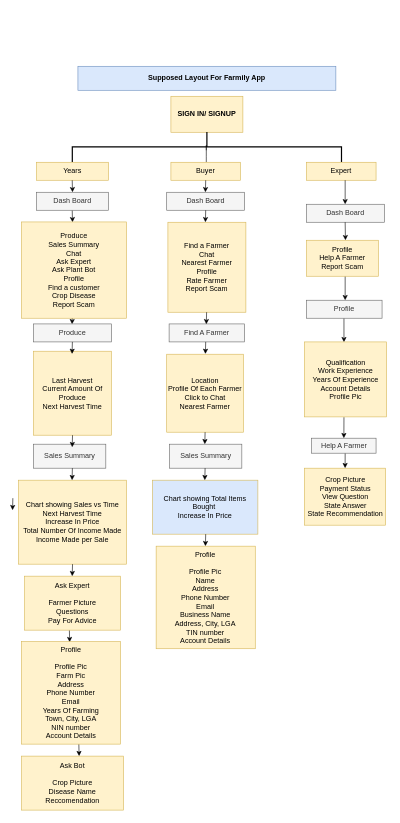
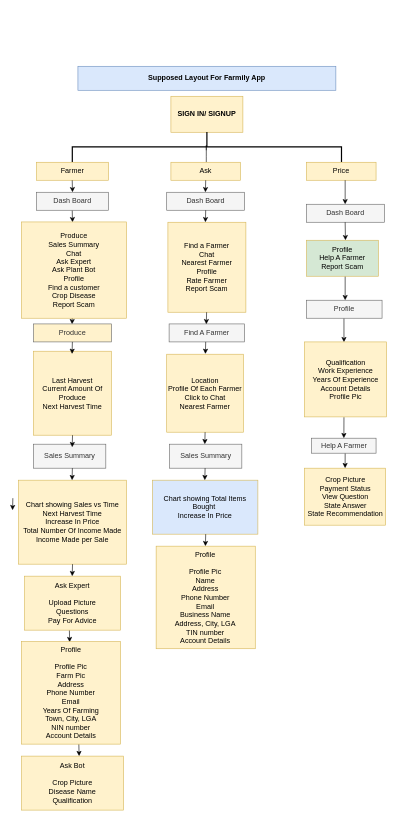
(72, 171) -> (72, 171)
(206, 171) -> (206, 171)
(341, 171) -> (341, 171)
(342, 258) -> (342, 258)
(72, 333) -> (72, 333)
(72, 603) -> (72, 603)
(72, 783) -> (72, 783)
